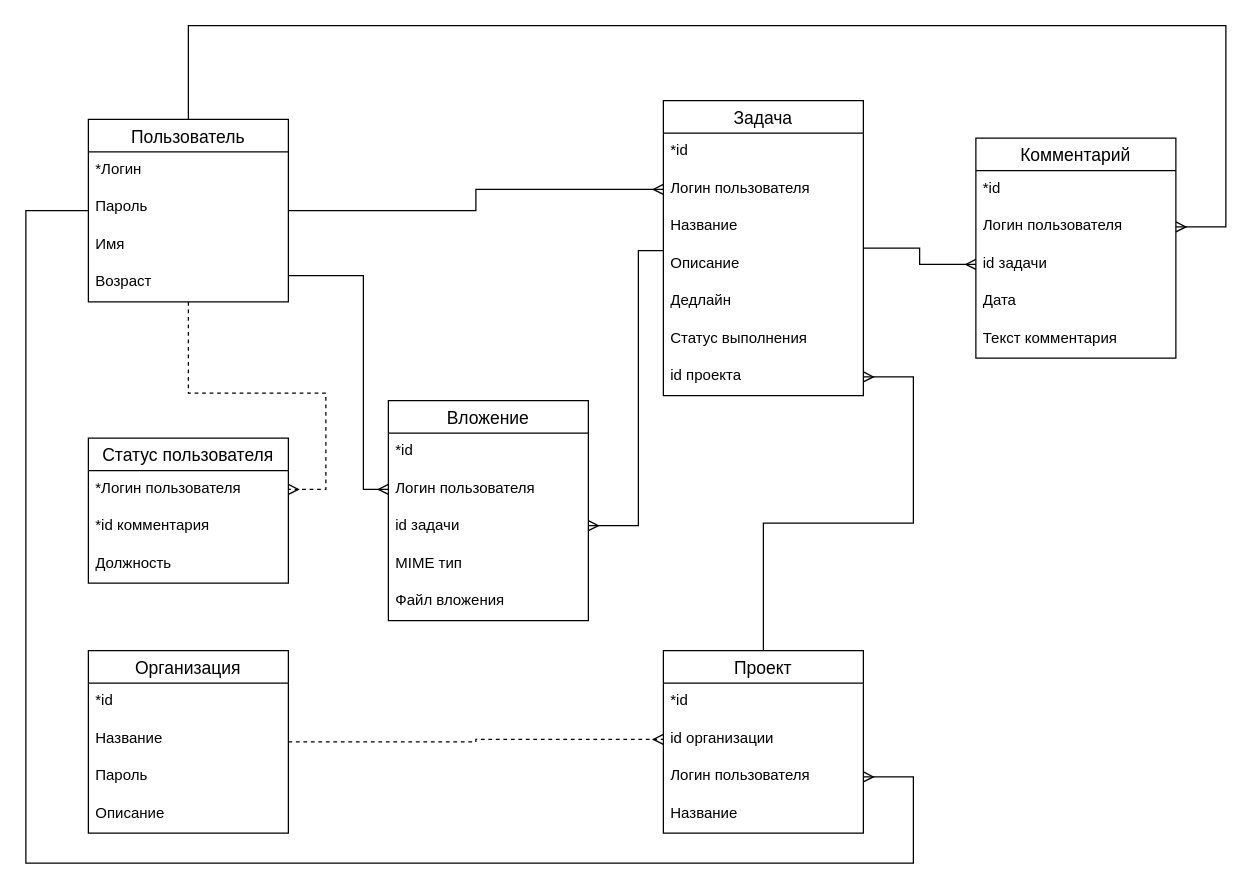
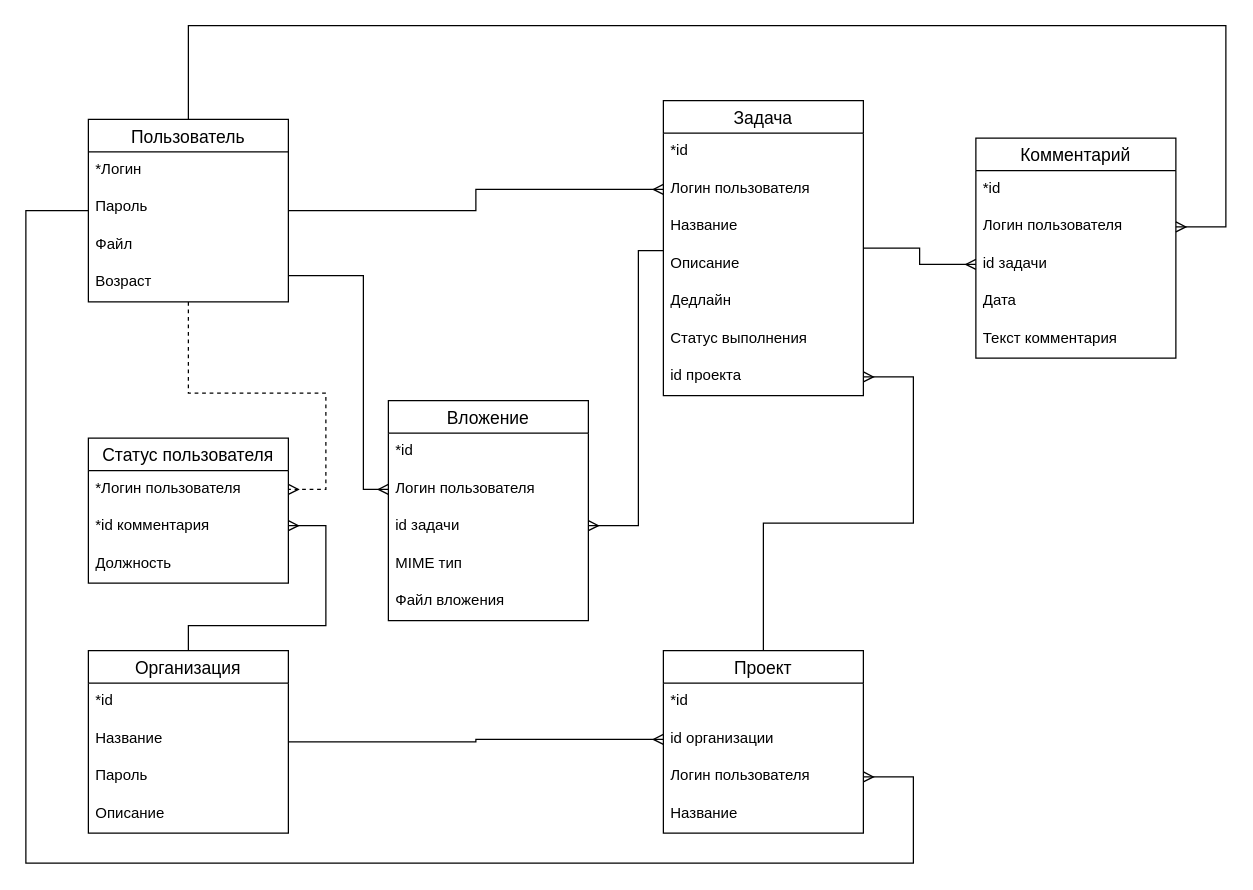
(108, 245) -> (112, 245)
none -> (312, 626)
(476, 741) -> (476, 741)
